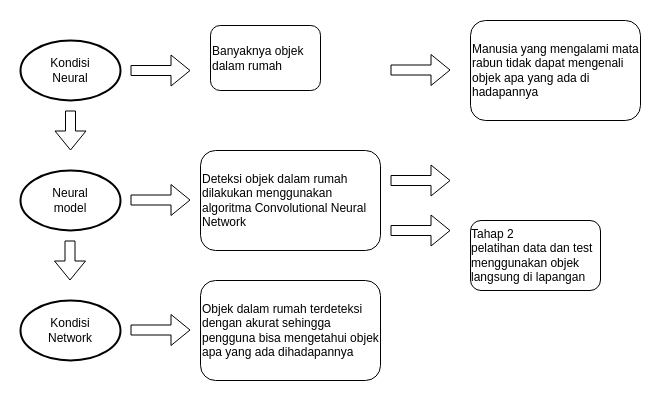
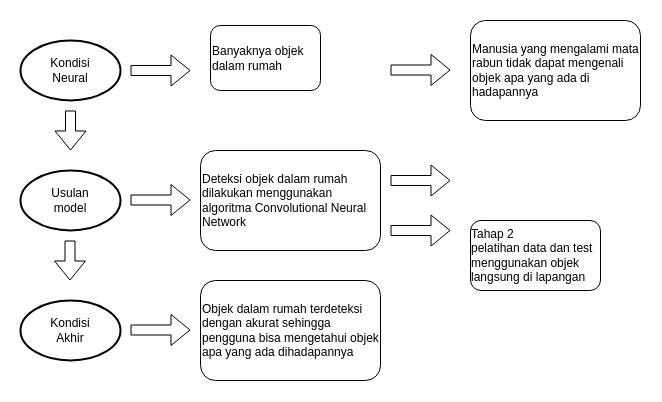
(71, 201) -> (71, 201)
(71, 331) -> (71, 331)
